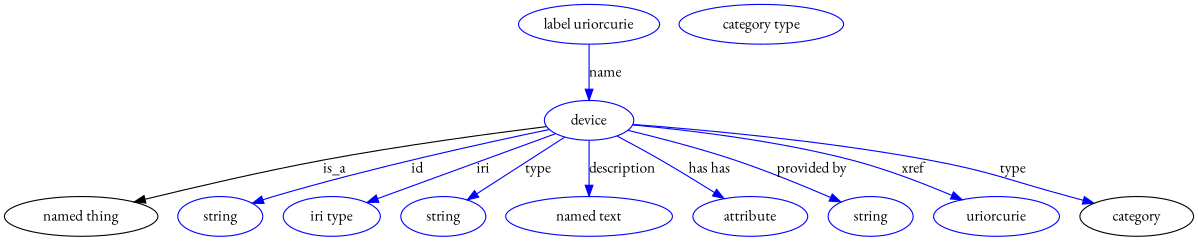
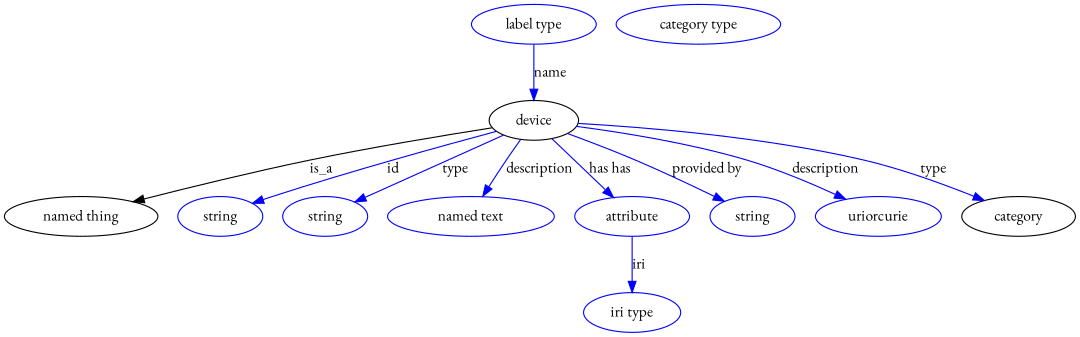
(589, 24) -> (534, 24)
(589, 120) -> (534, 120)
(466, 166) -> (632, 259)
(913, 168) -> (826, 168)
